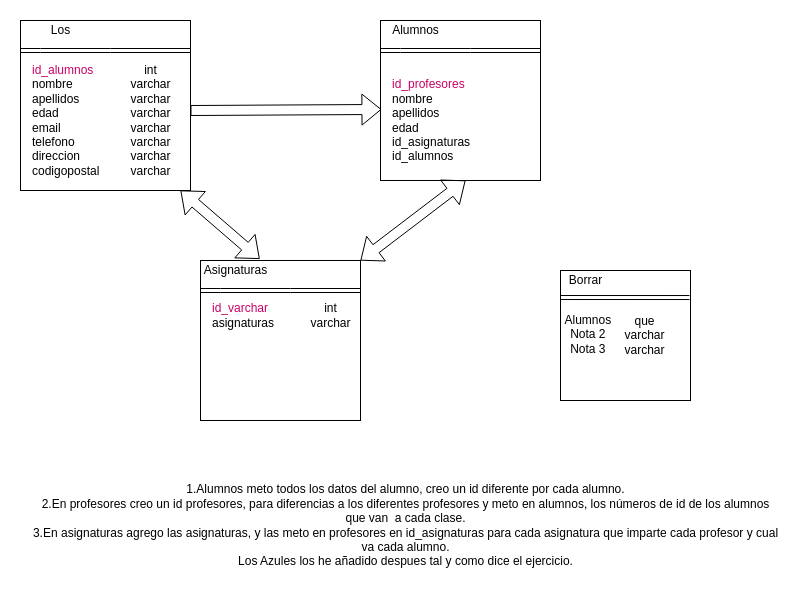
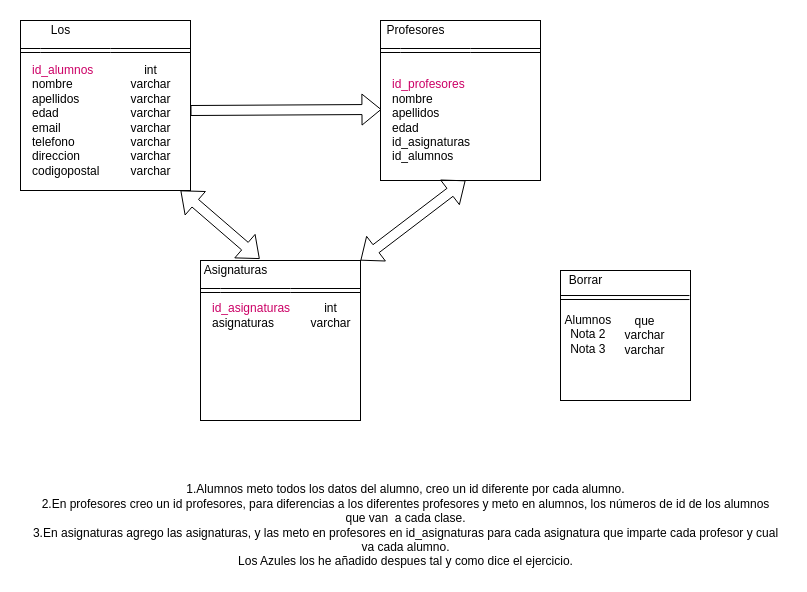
(416, 31) -> (416, 31)
(248, 316) -> (256, 316)
